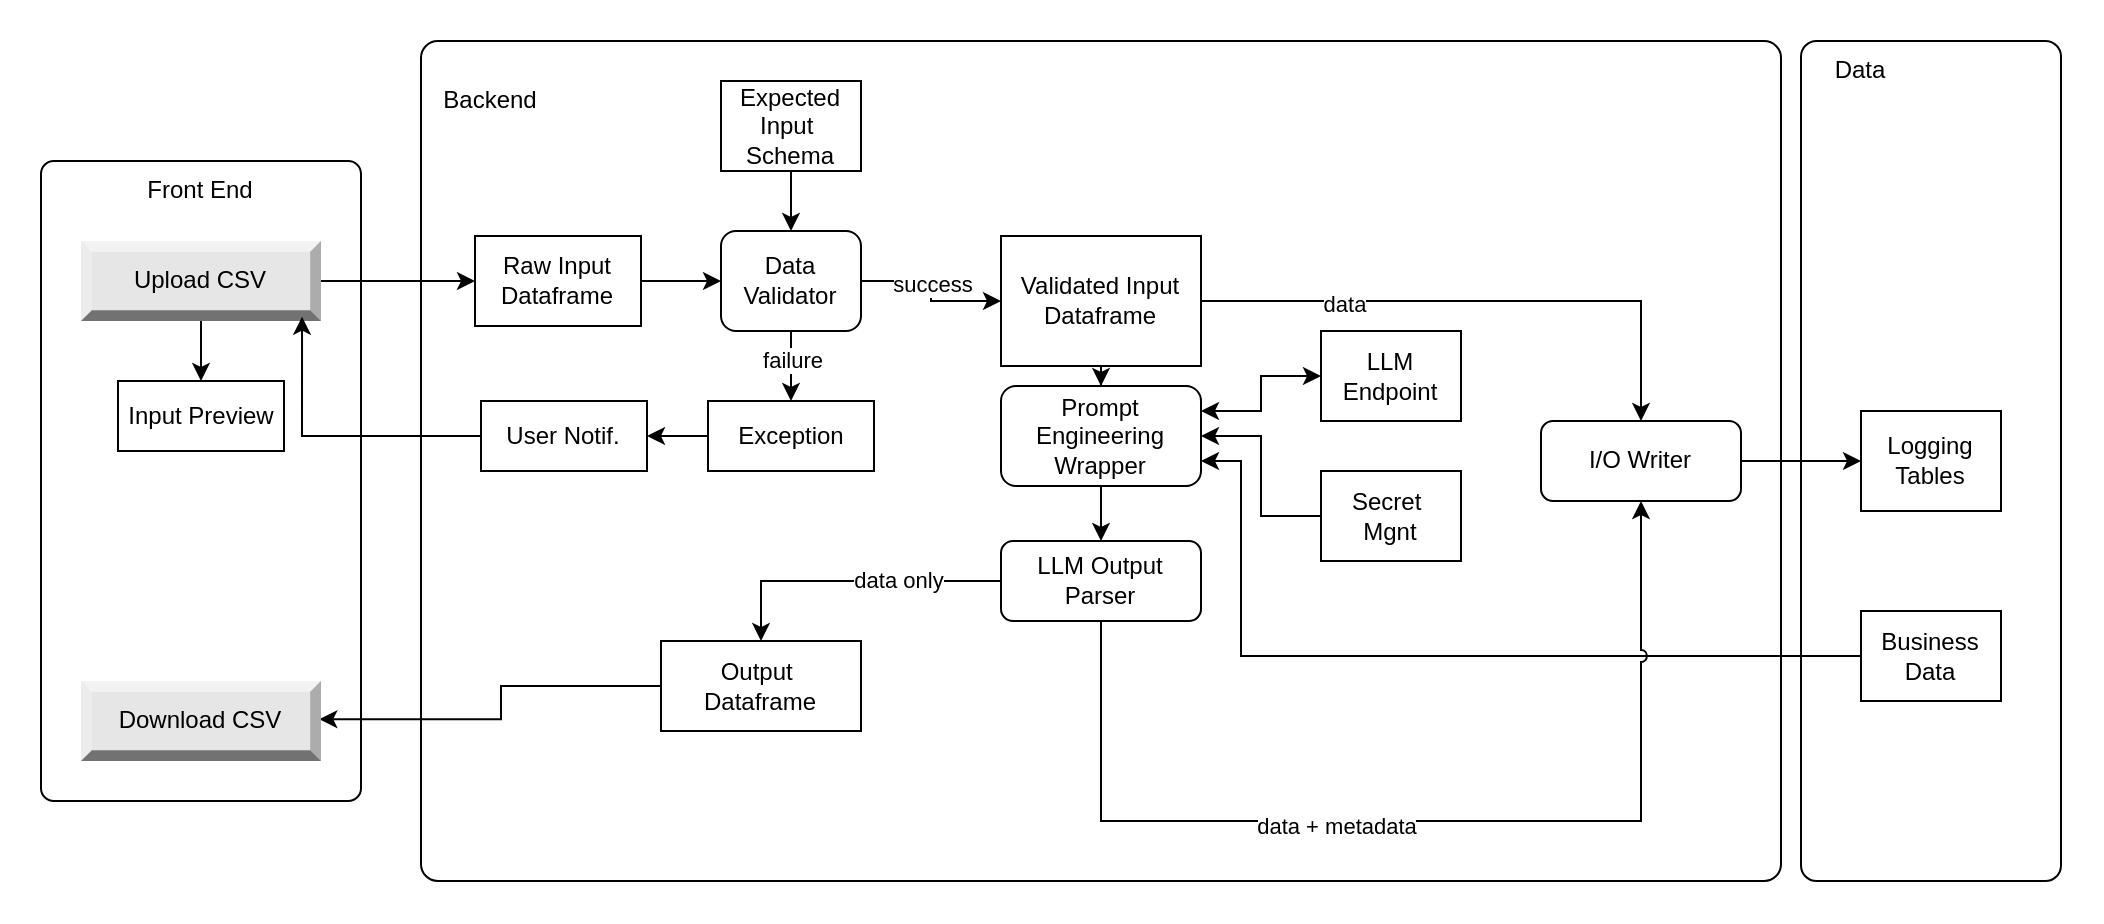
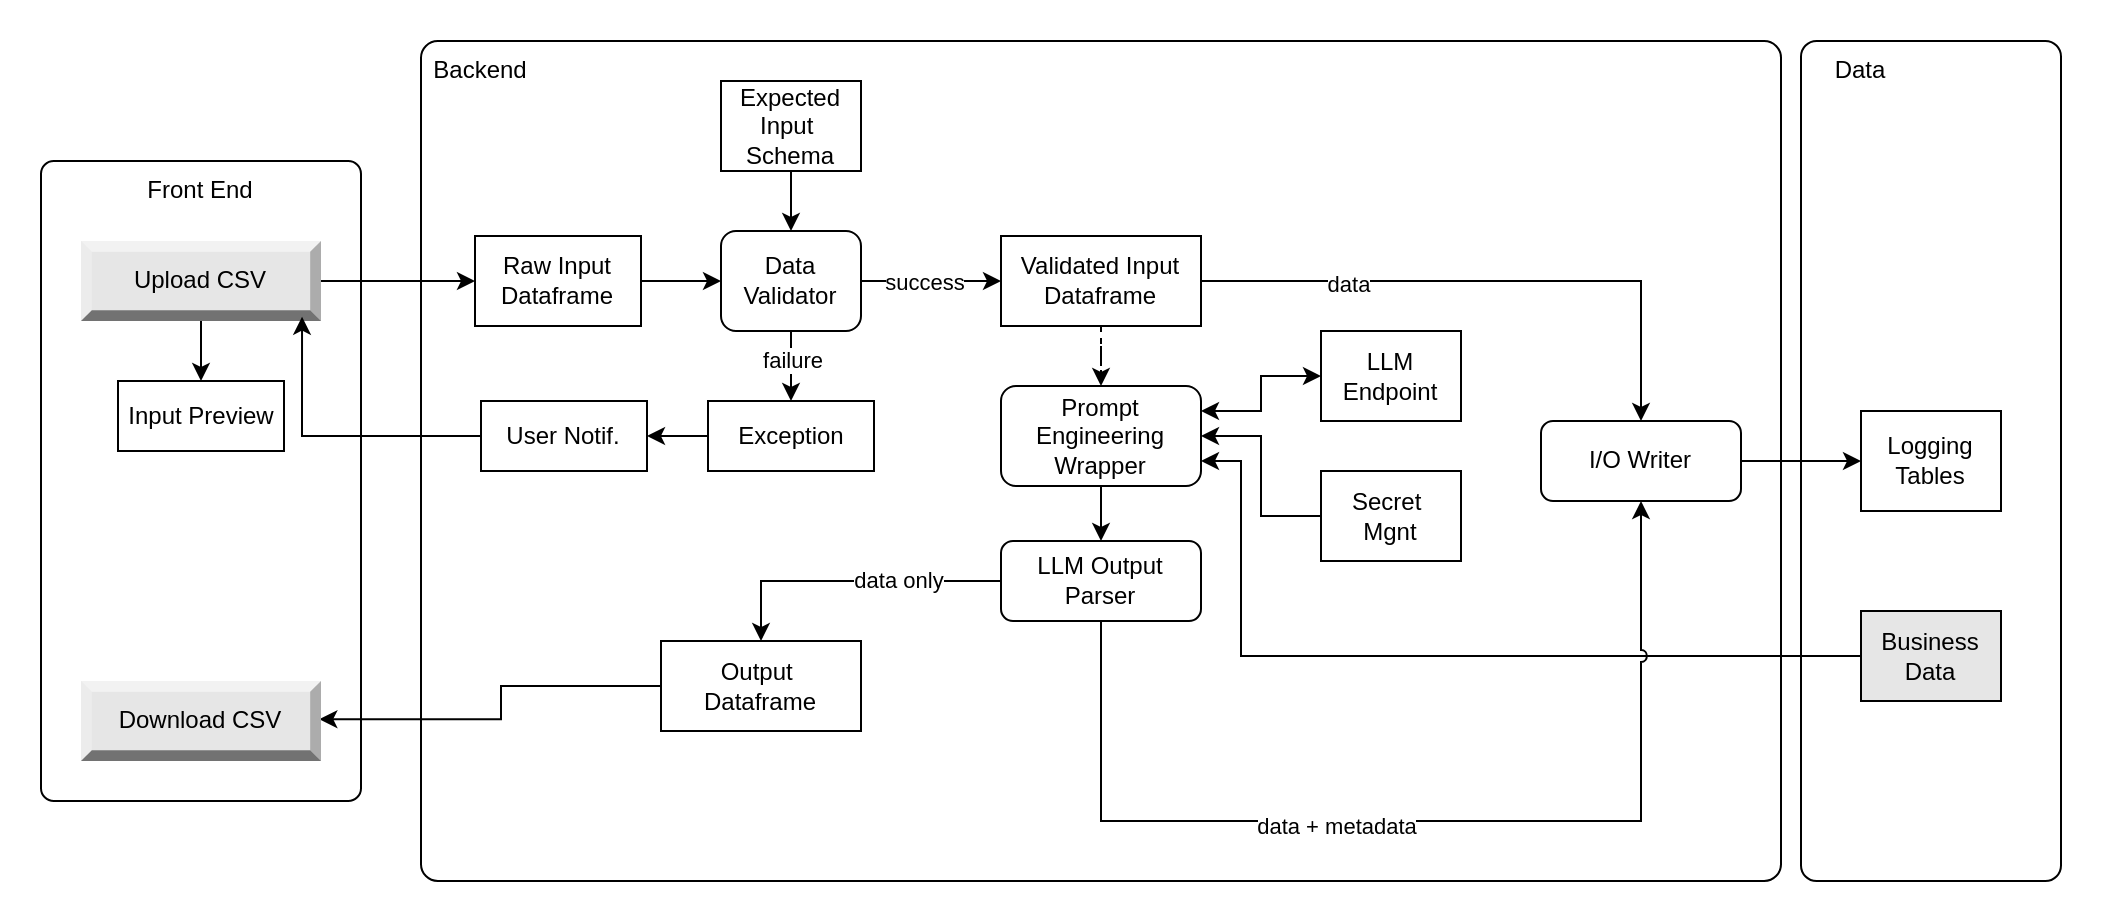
(491, 101) -> (481, 71)
(1101, 301) -> (1101, 281)
(1931, 656) -> (1931, 656)
